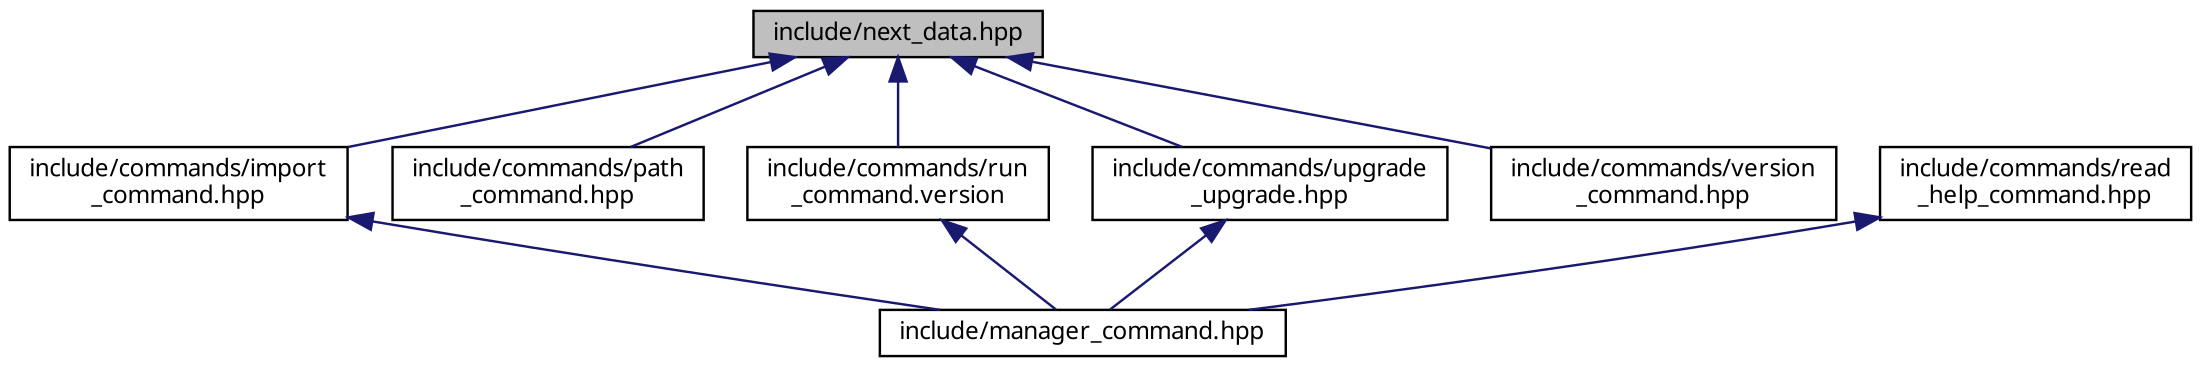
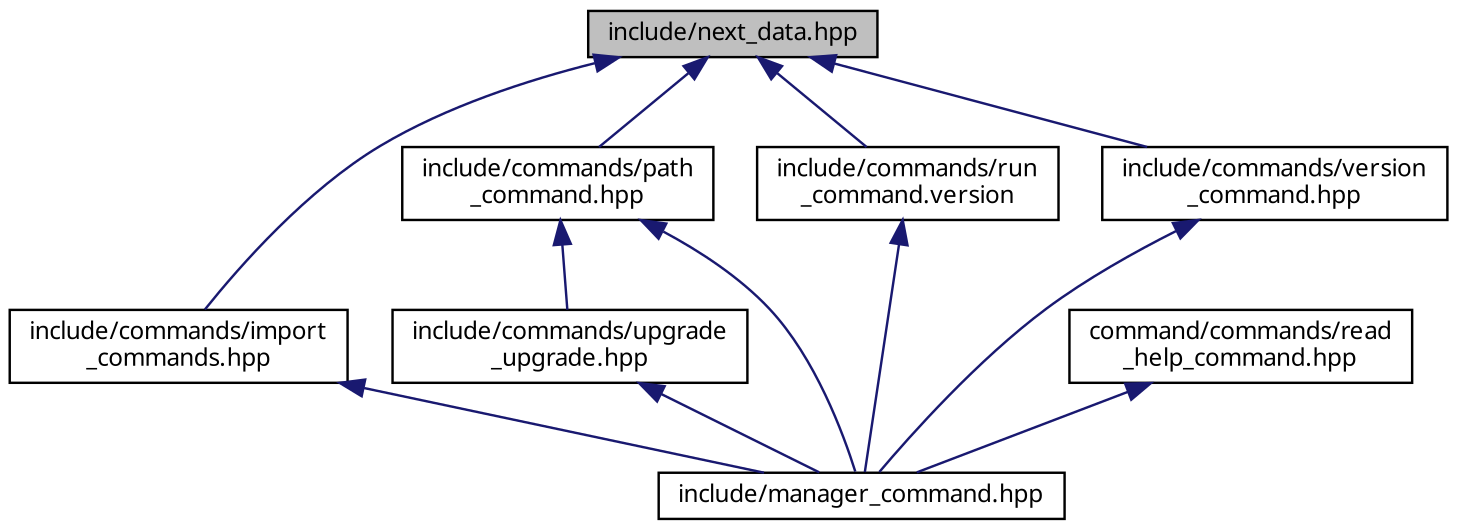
(1078, 106) -> (565, 277)
(179, 184) -> (179, 346)
(2036, 184) -> (1241, 346)
none -> (787, 329)
none -> (1014, 335)
